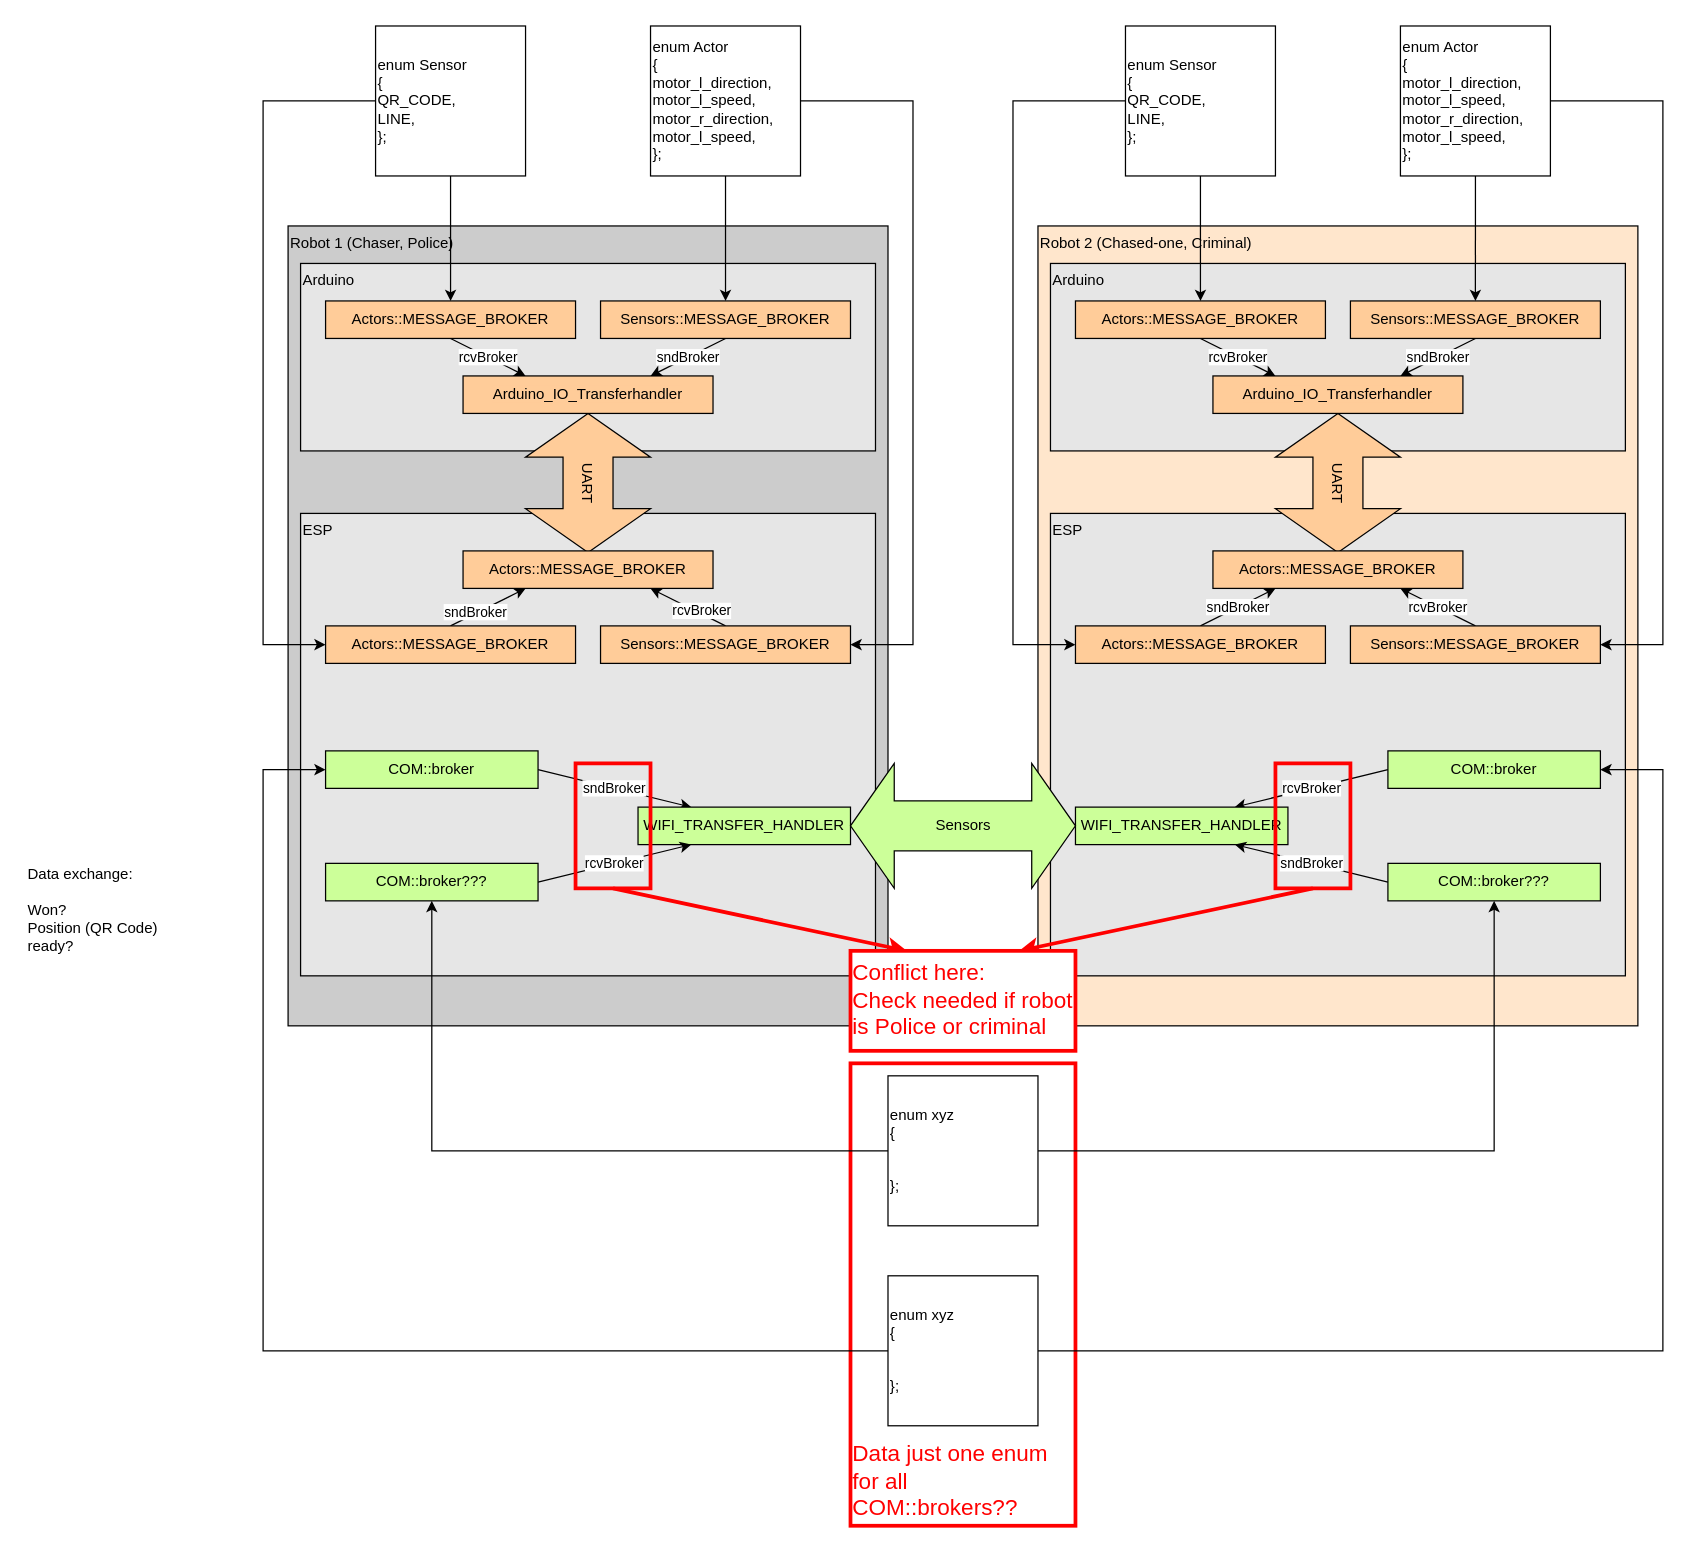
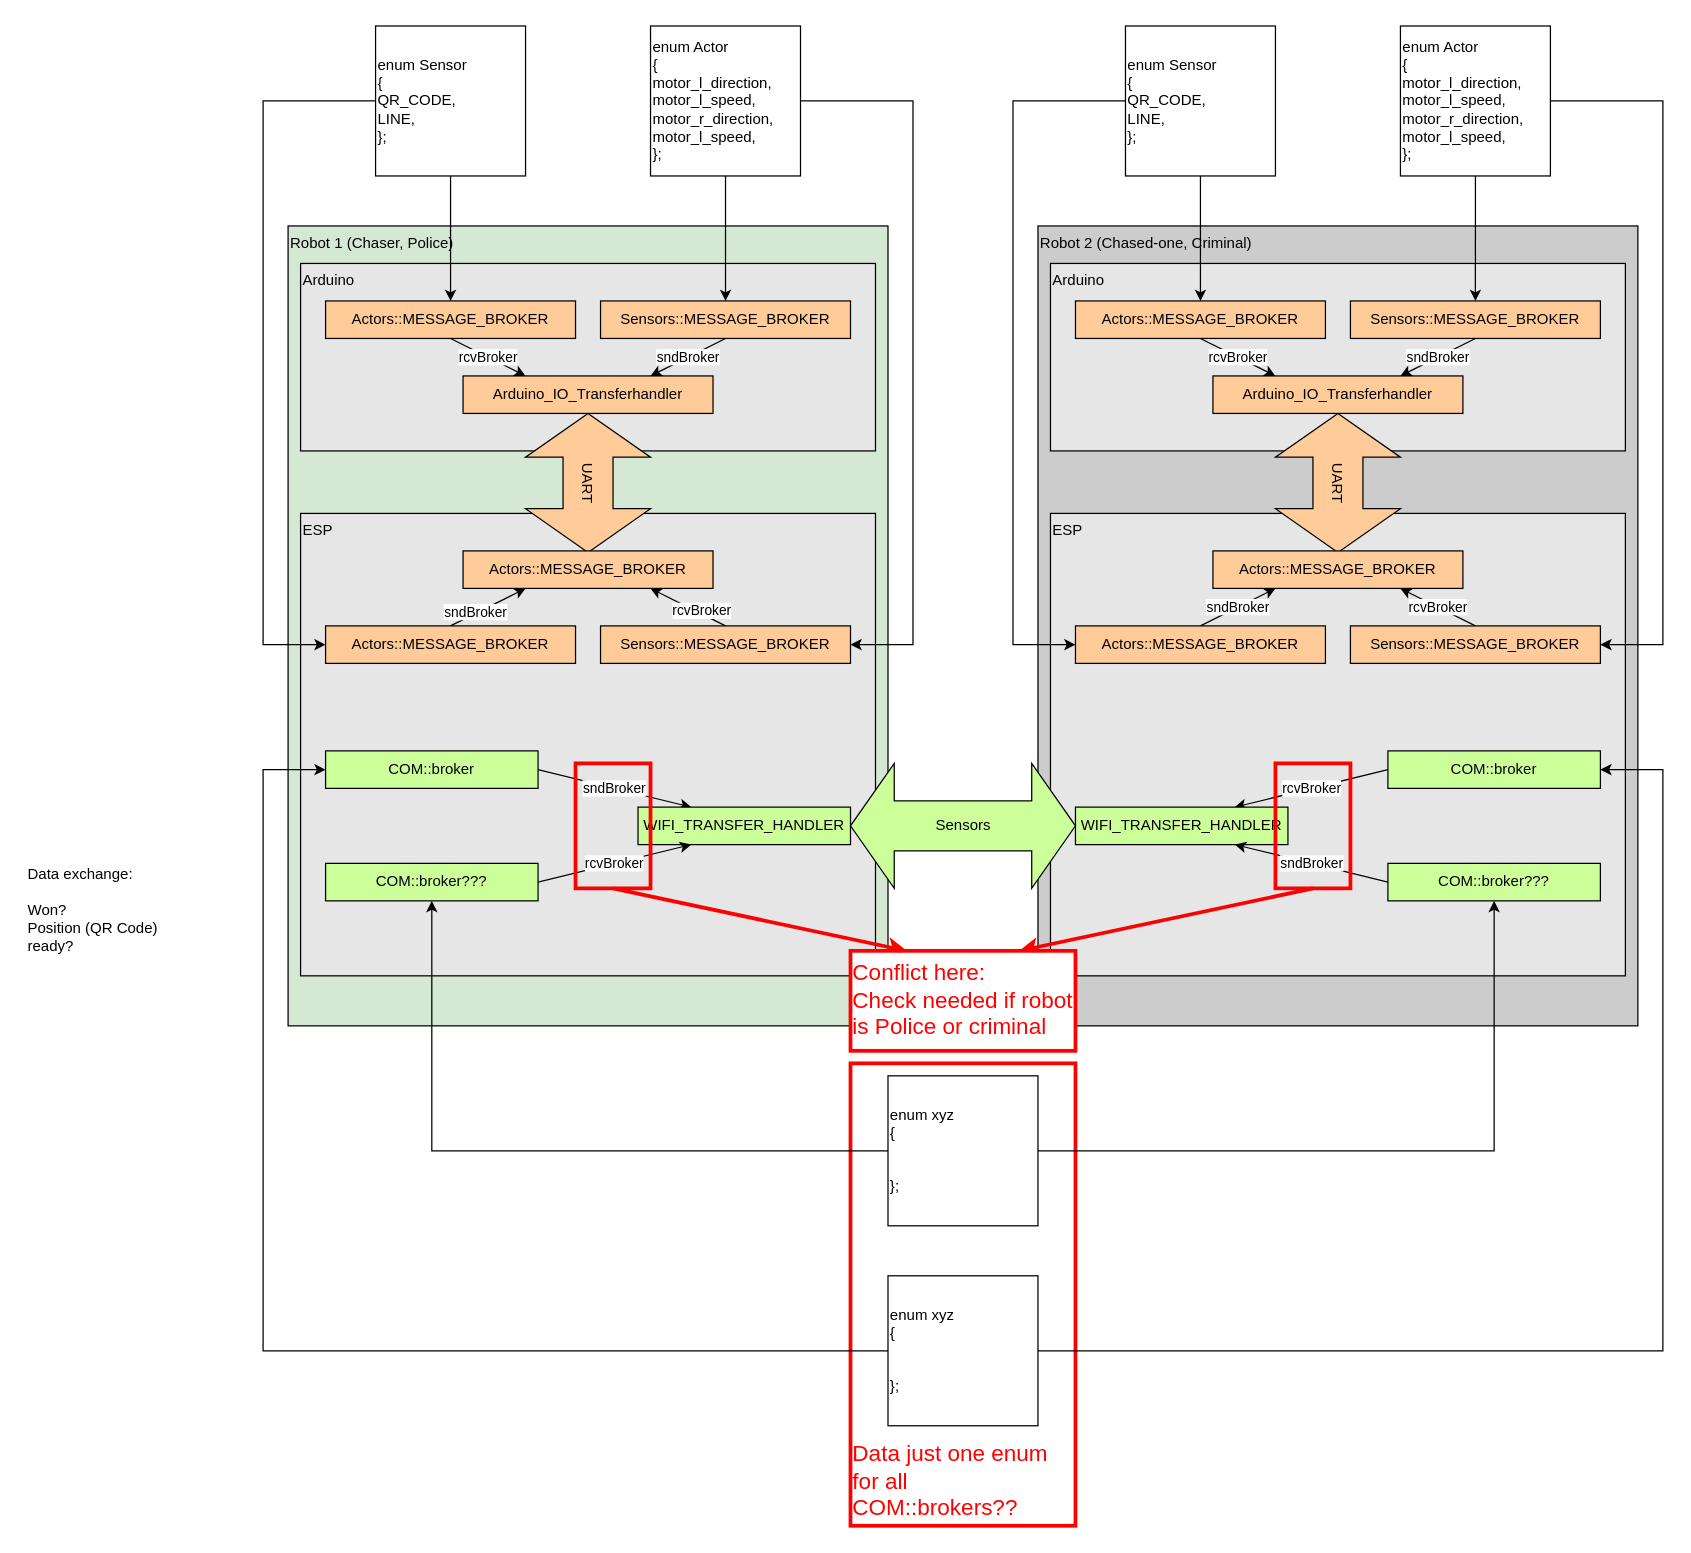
(380, 243) -> (380, 243)
(1153, 243) -> (1153, 243)
